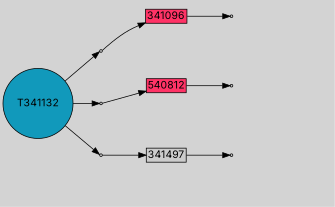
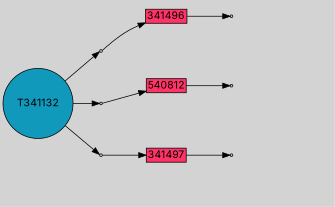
(166, 16) -> (166, 16)
(166, 155) -> (166, 155)
